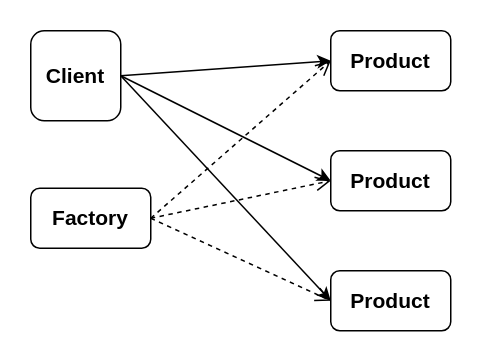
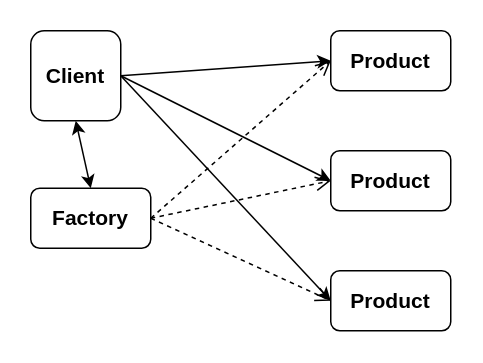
none -> (83, 155)
